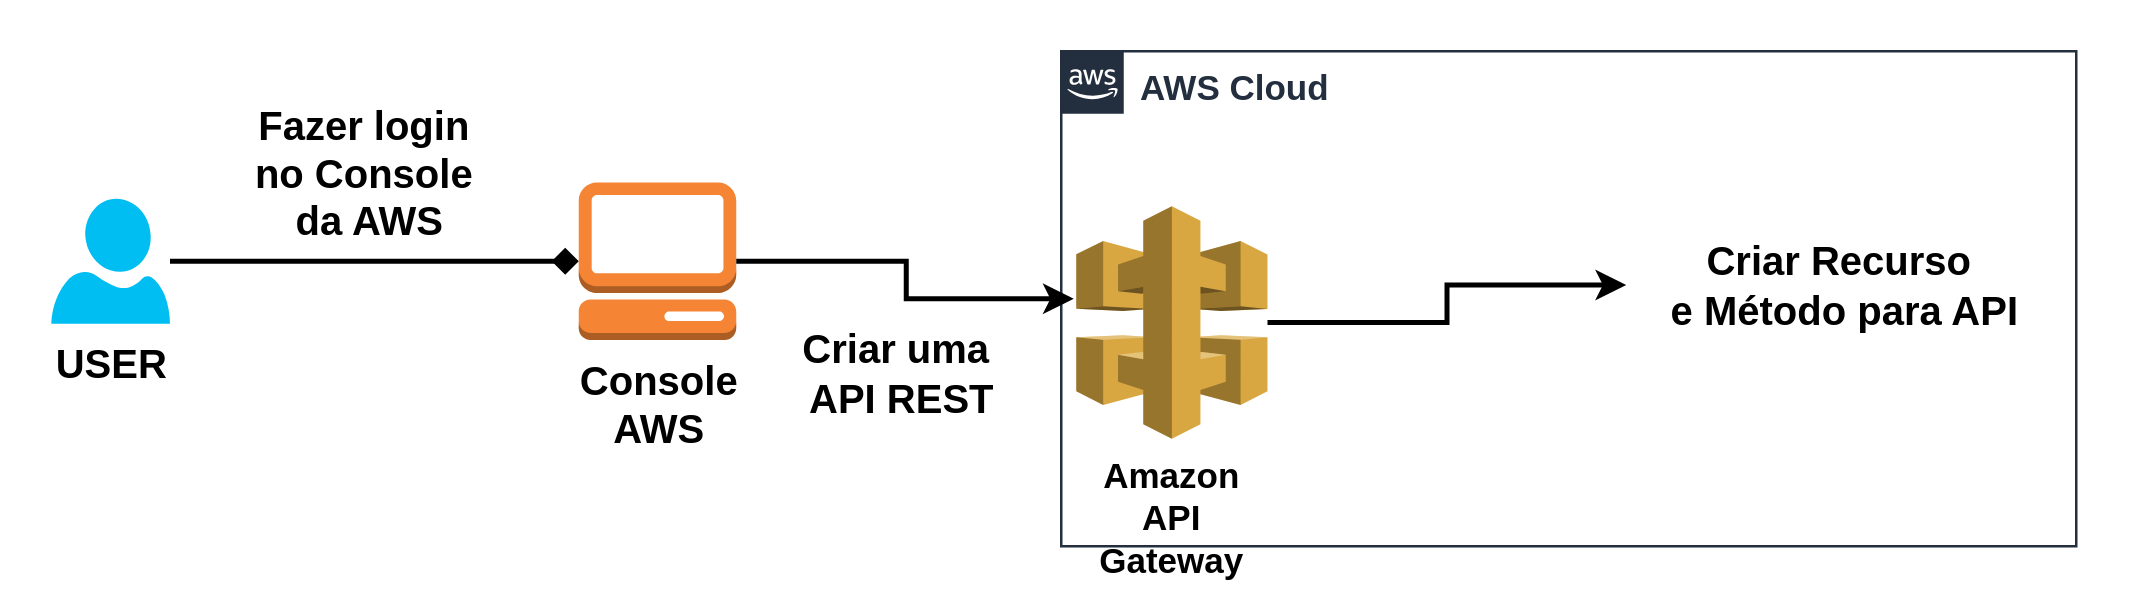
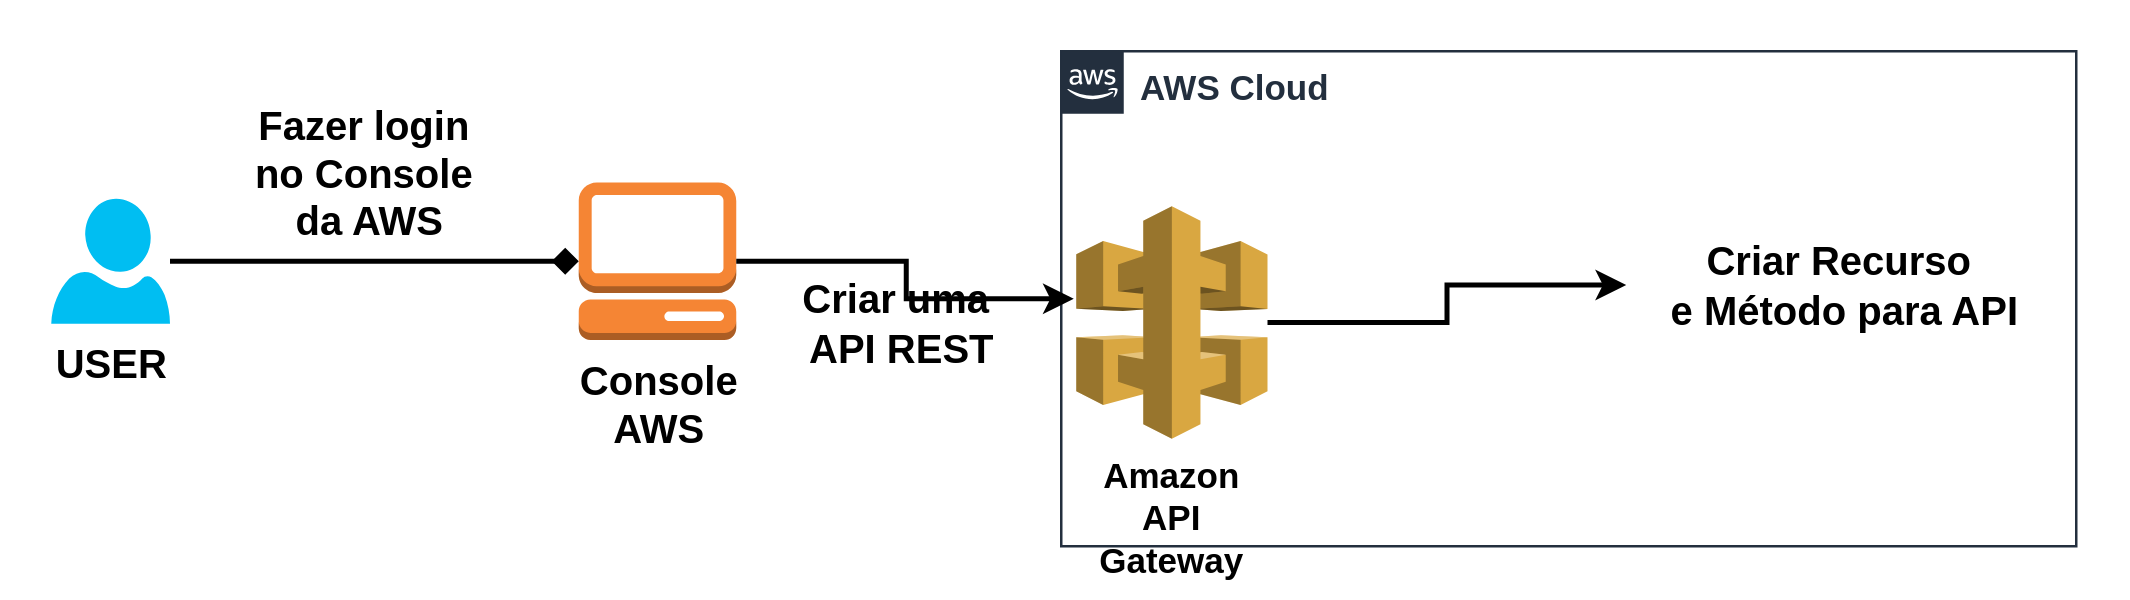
(901, 374) -> (901, 324)
